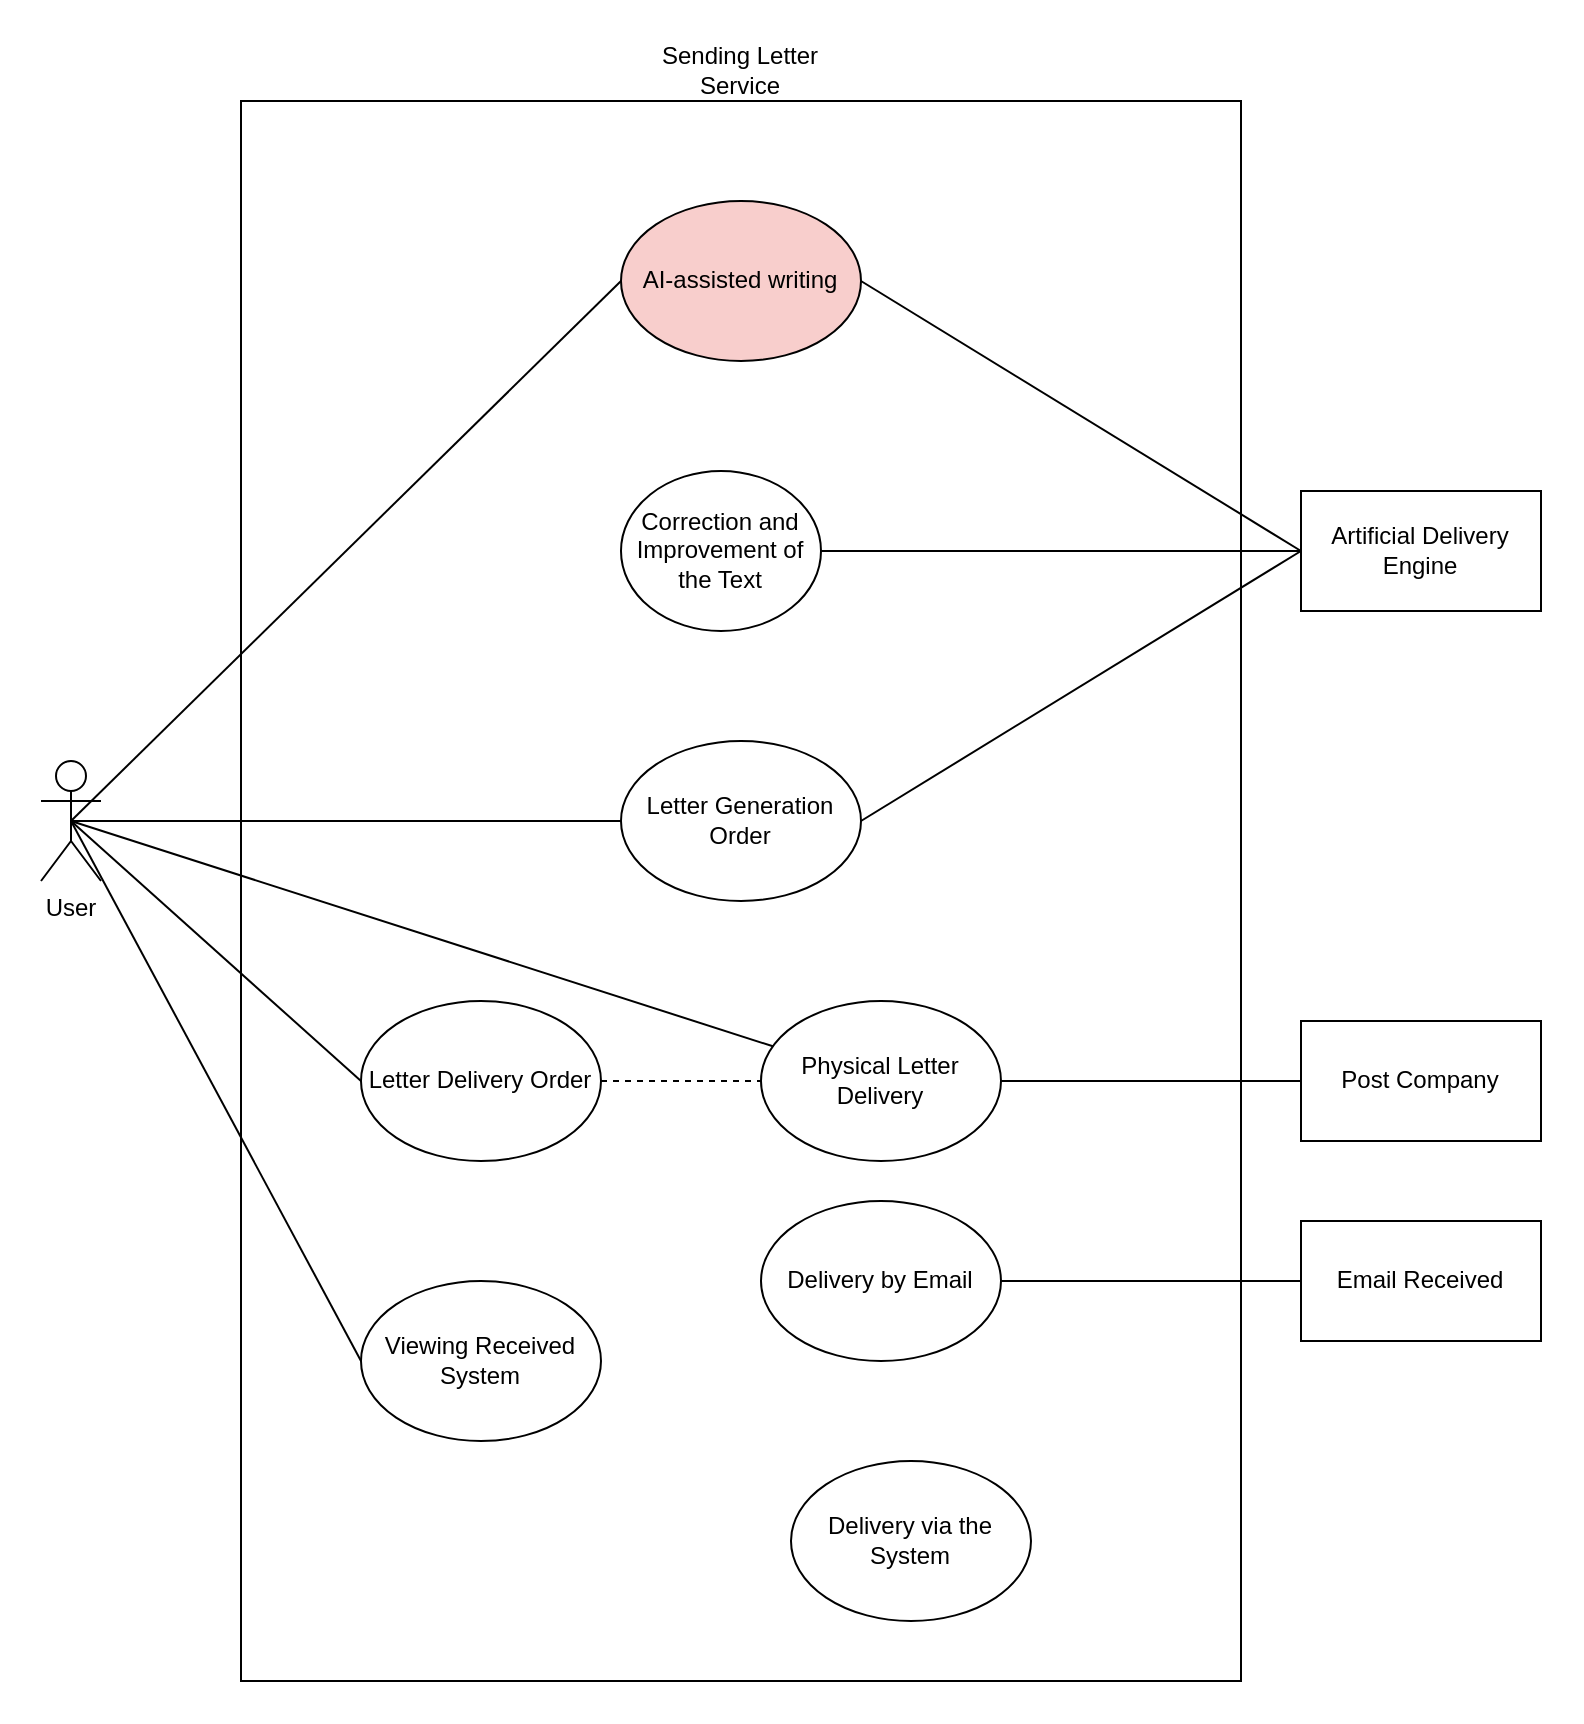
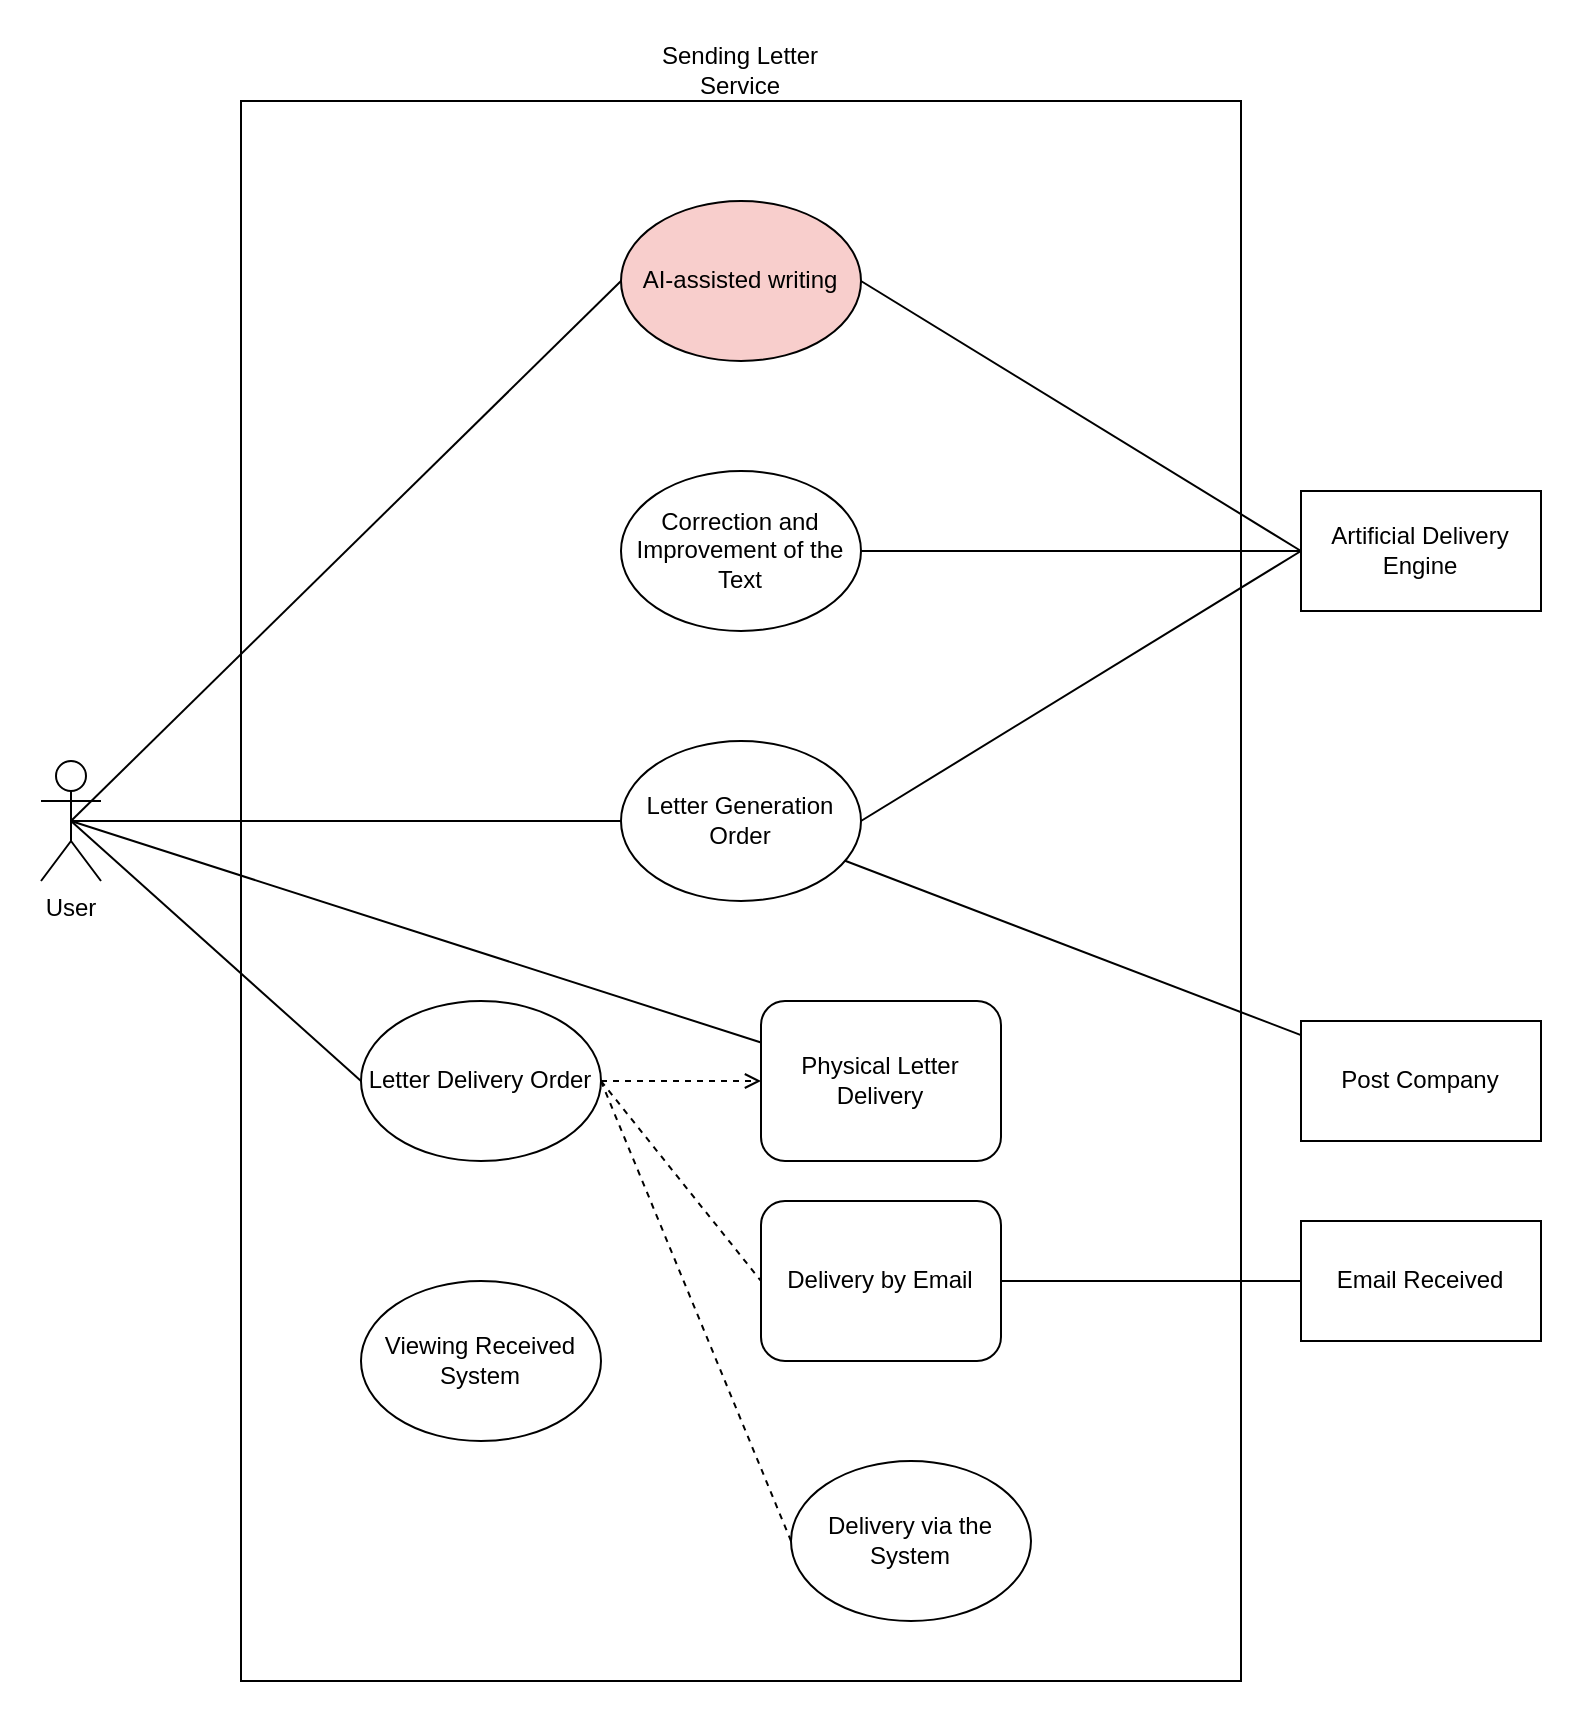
(721, 551) -> (741, 551)
(754, 1081) -> (753, 1081)
(881, 1081) -> (881, 1081)
(1151, 1081) -> (1073, 948)
(218, 1095) -> none
none -> (685, 1186)
(881, 1281) -> (881, 1281)
none -> (698, 1317)
